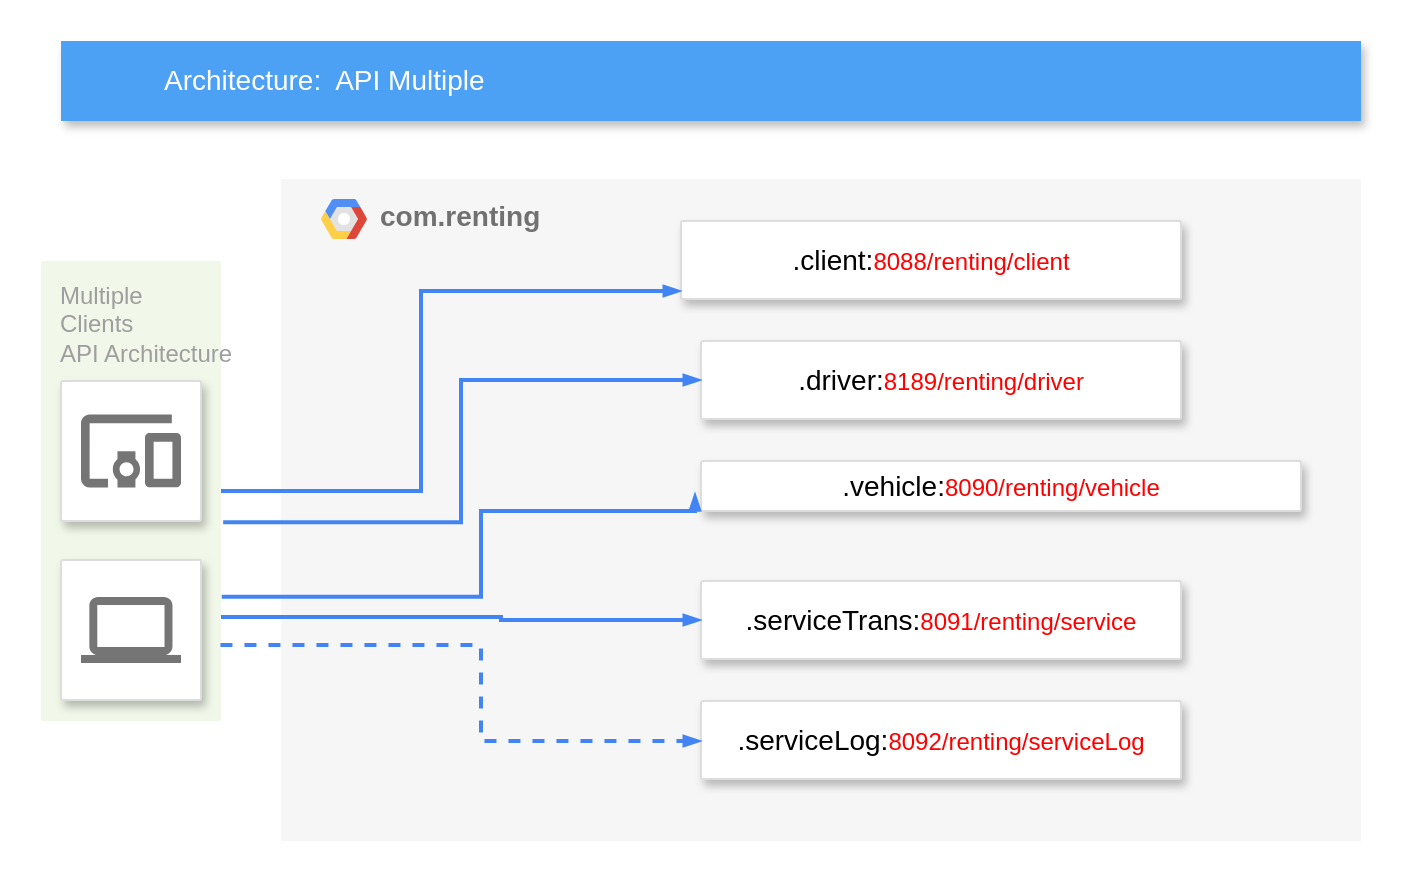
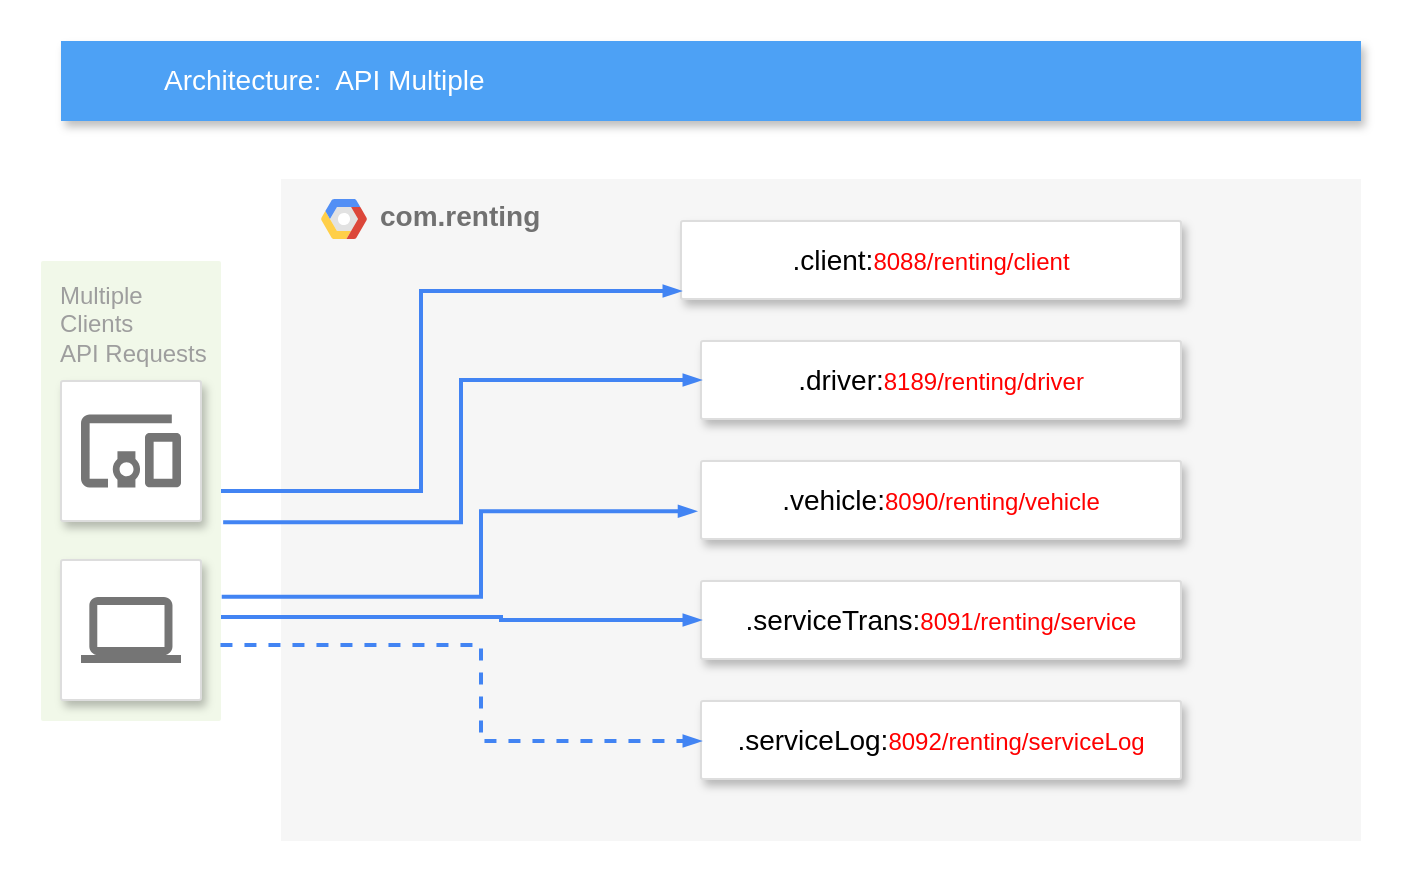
(162, 326) -> (139, 326)
(1001, 486) -> (941, 500)
